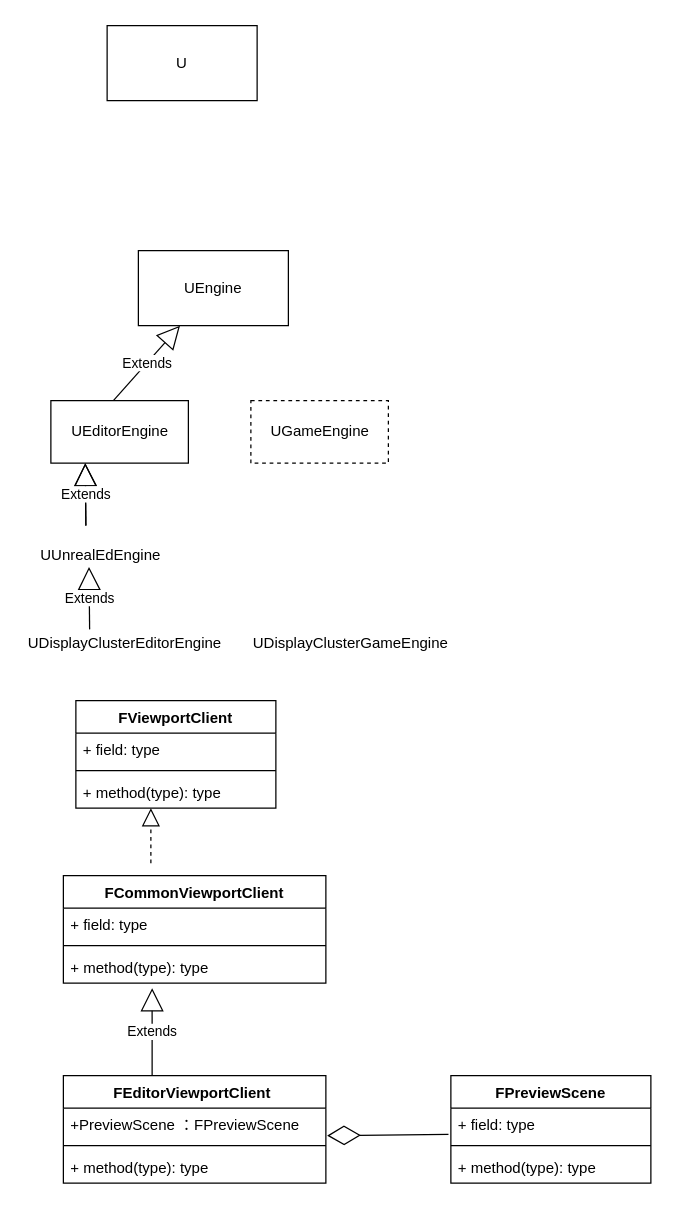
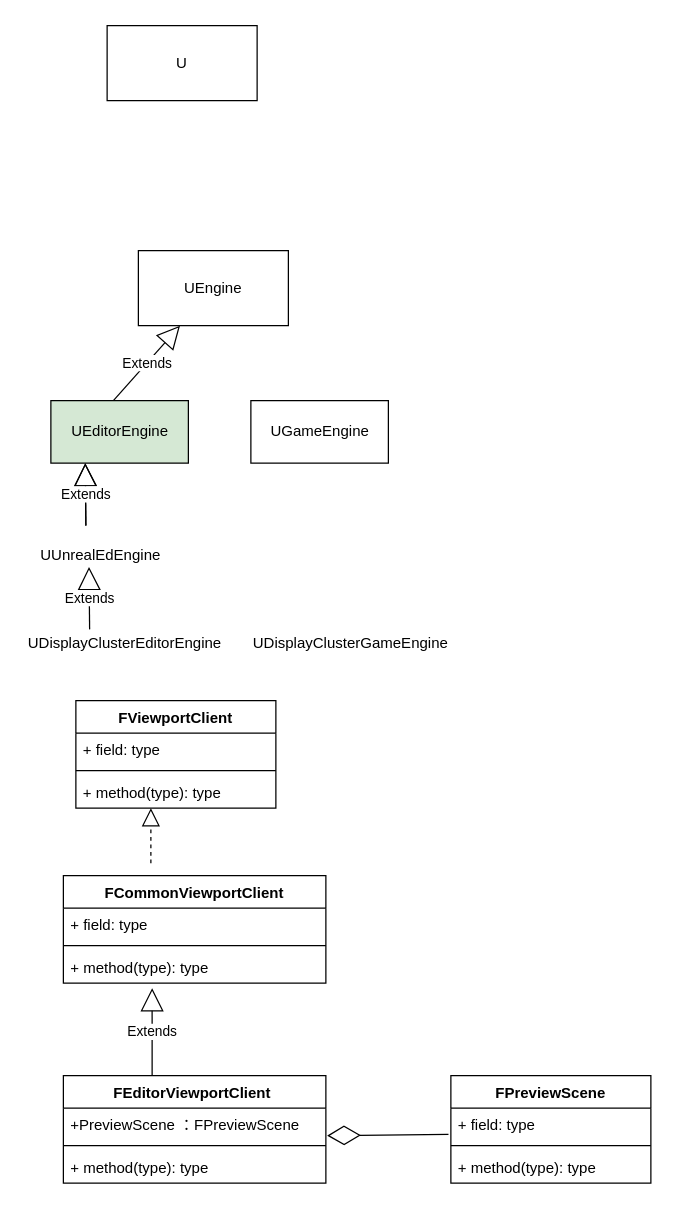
(119, 432) -> (119, 432)
(319, 432) -> (319, 432)
